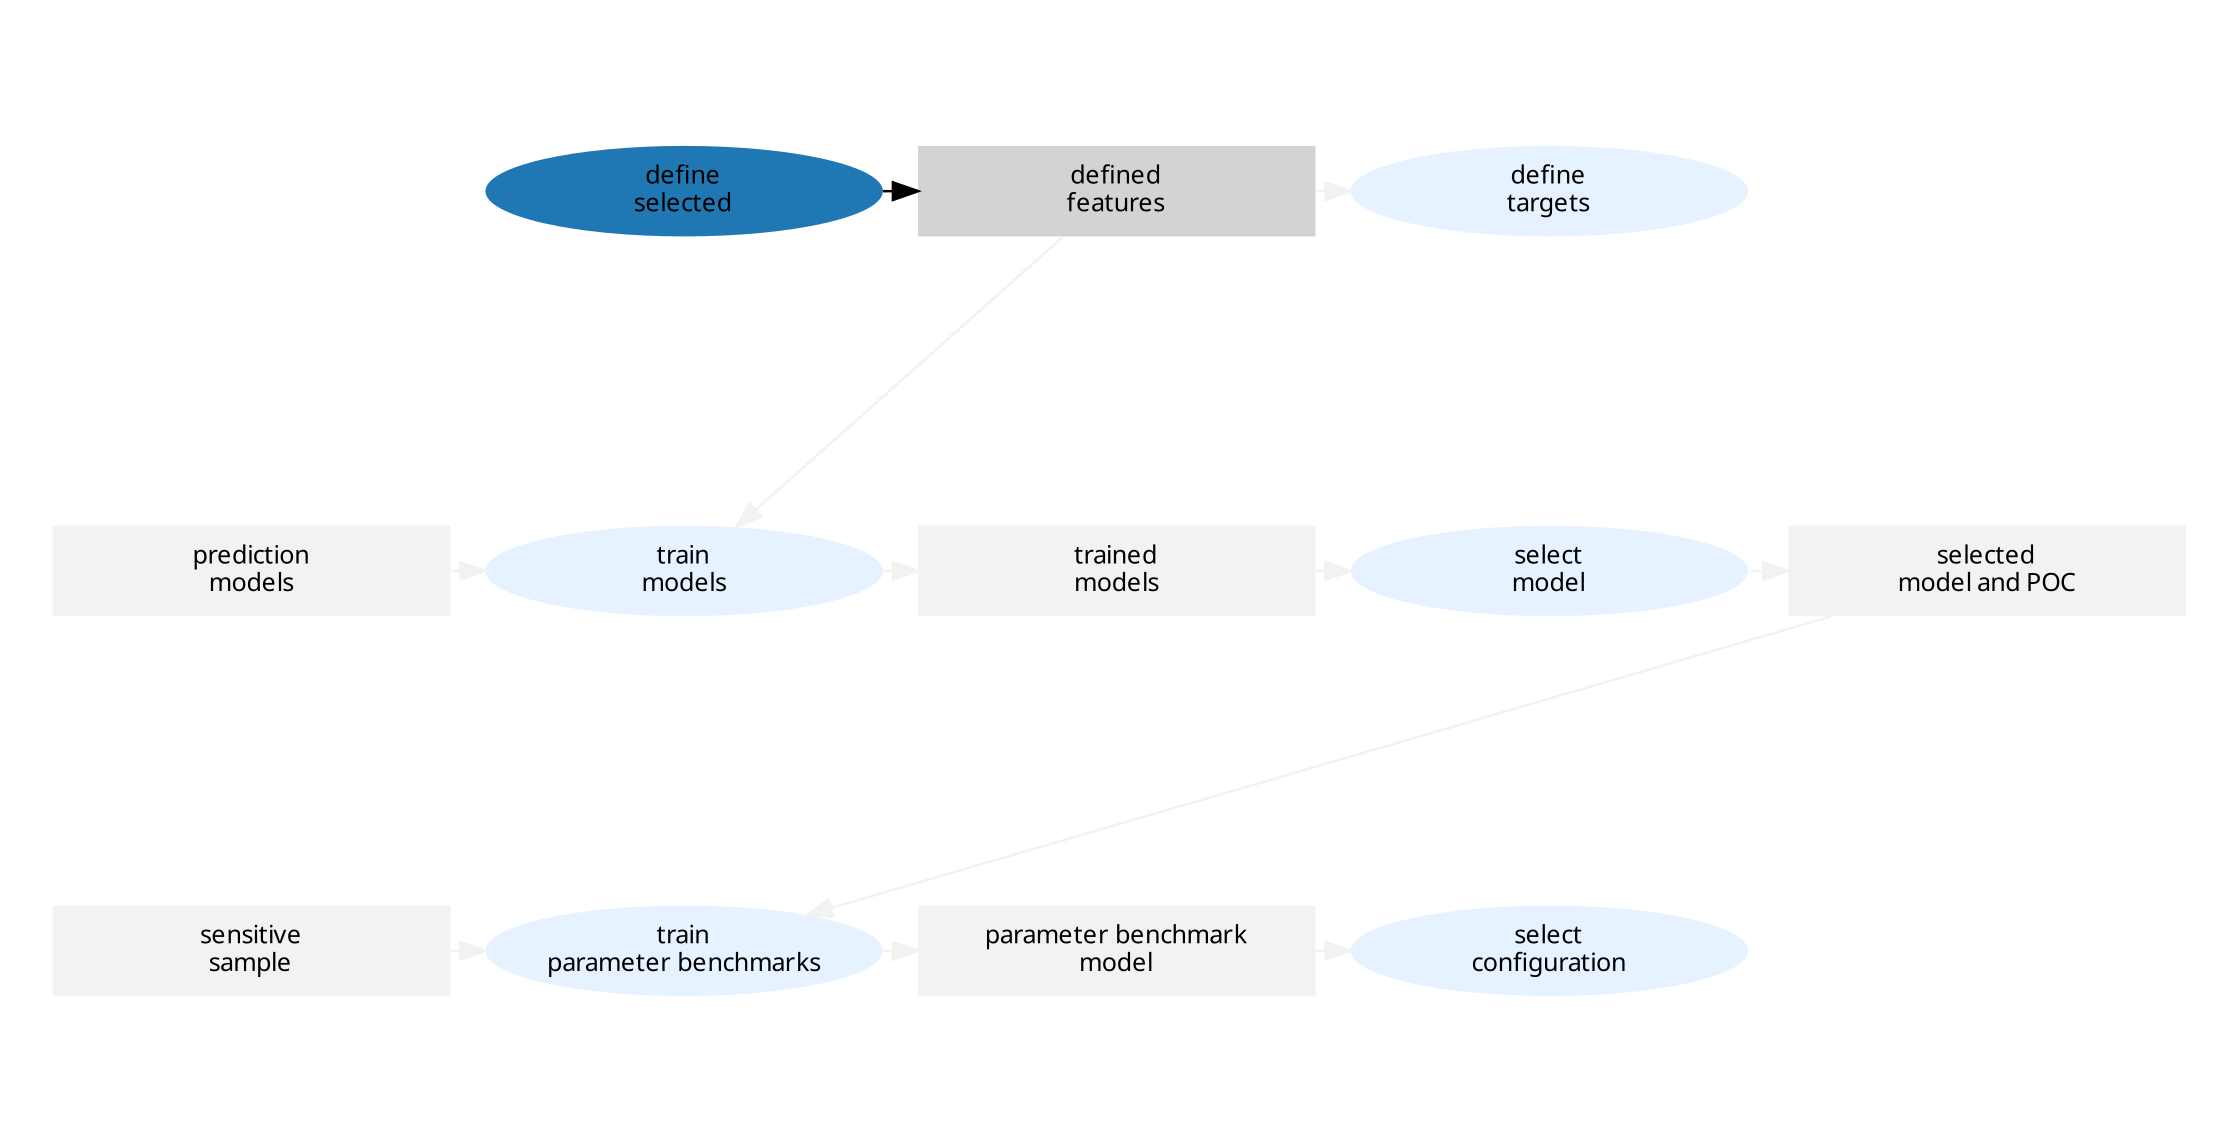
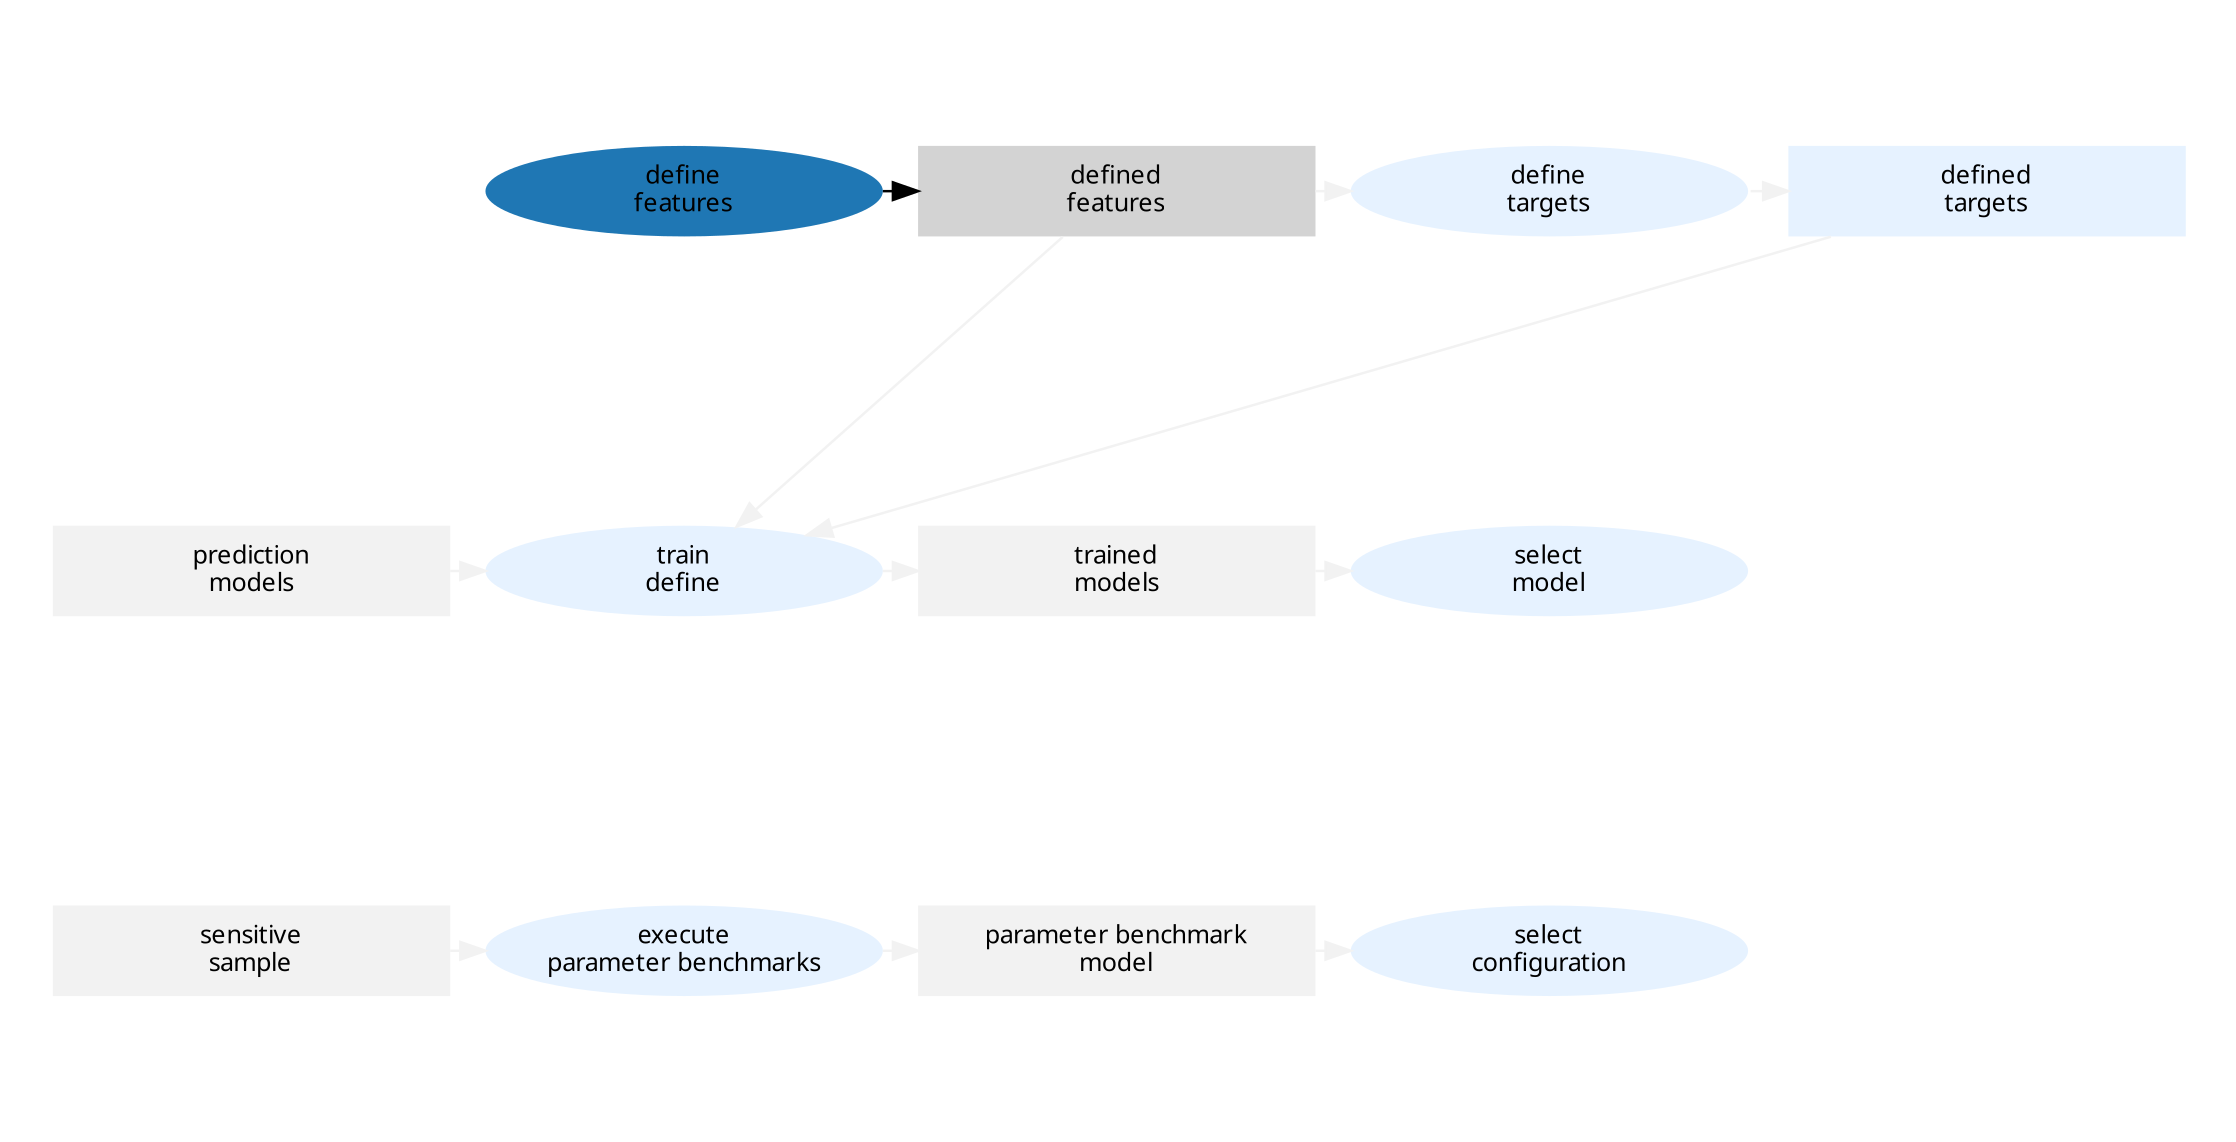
(684, 191) -> (684, 191)
none -> (1987, 191)
(684, 571) -> (684, 571)
(1987, 571) -> none
(684, 951) -> (684, 951)
